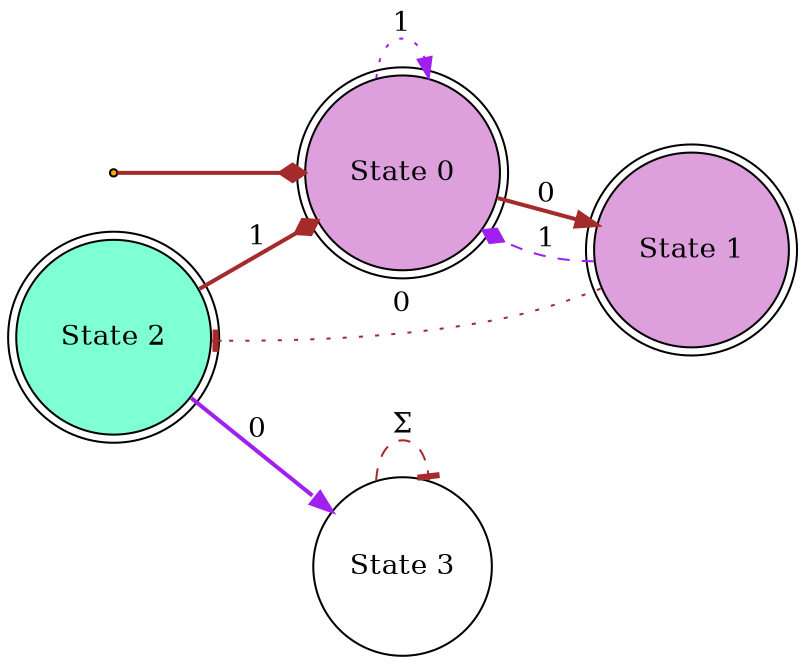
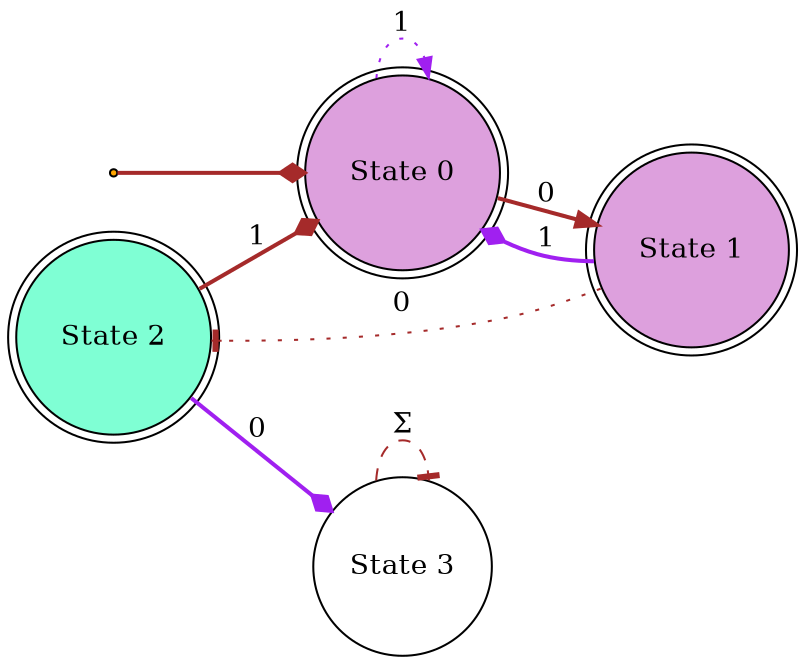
(548, 257) -> (548, 257)
(252, 447) -> (252, 447)
